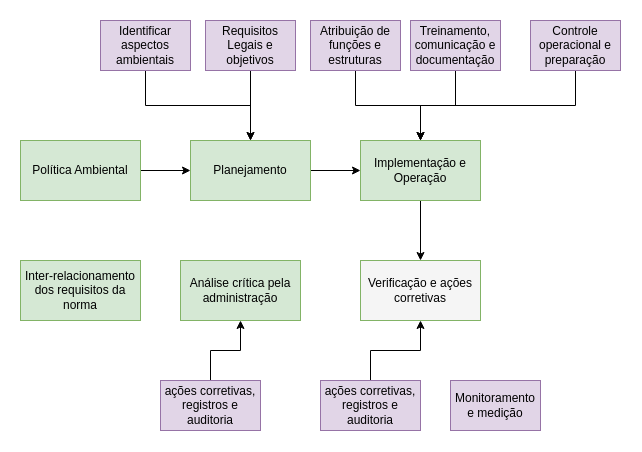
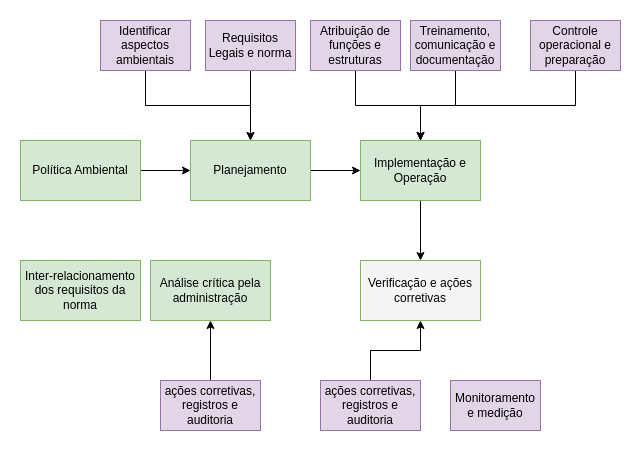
(251, 46) -> (251, 46)
(241, 291) -> (211, 291)
